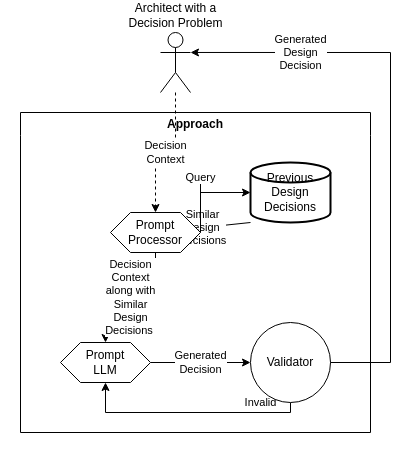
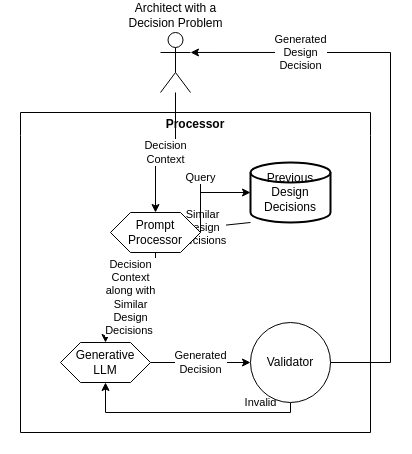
(176, 117) -> (176, 117)
(196, 125) -> (196, 125)
(106, 363) -> (106, 363)
